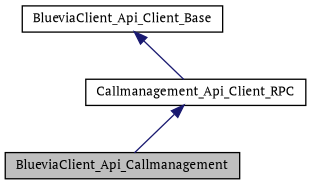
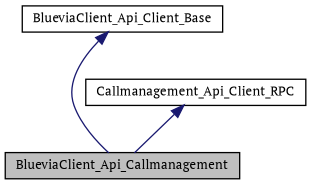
(164, 60) -> (73, 99)
